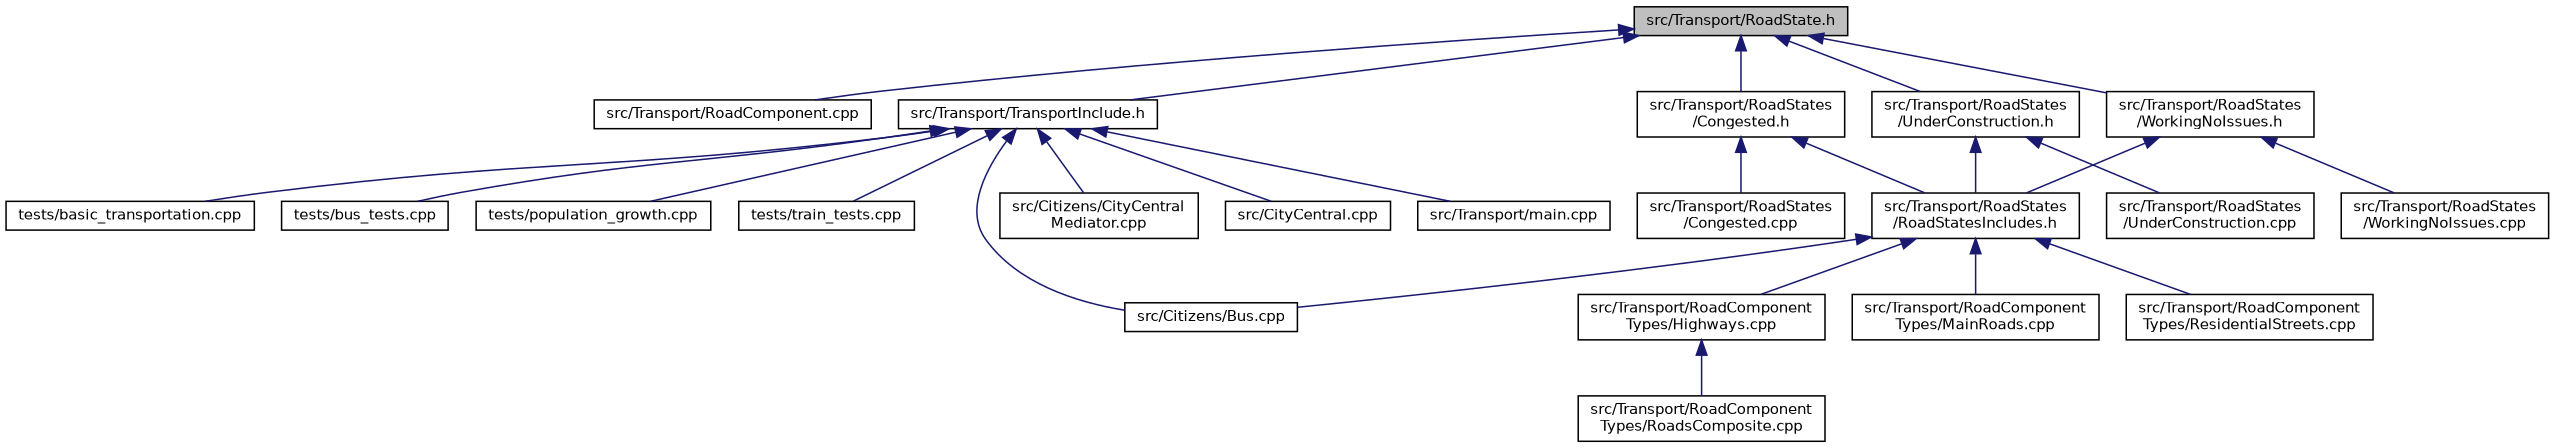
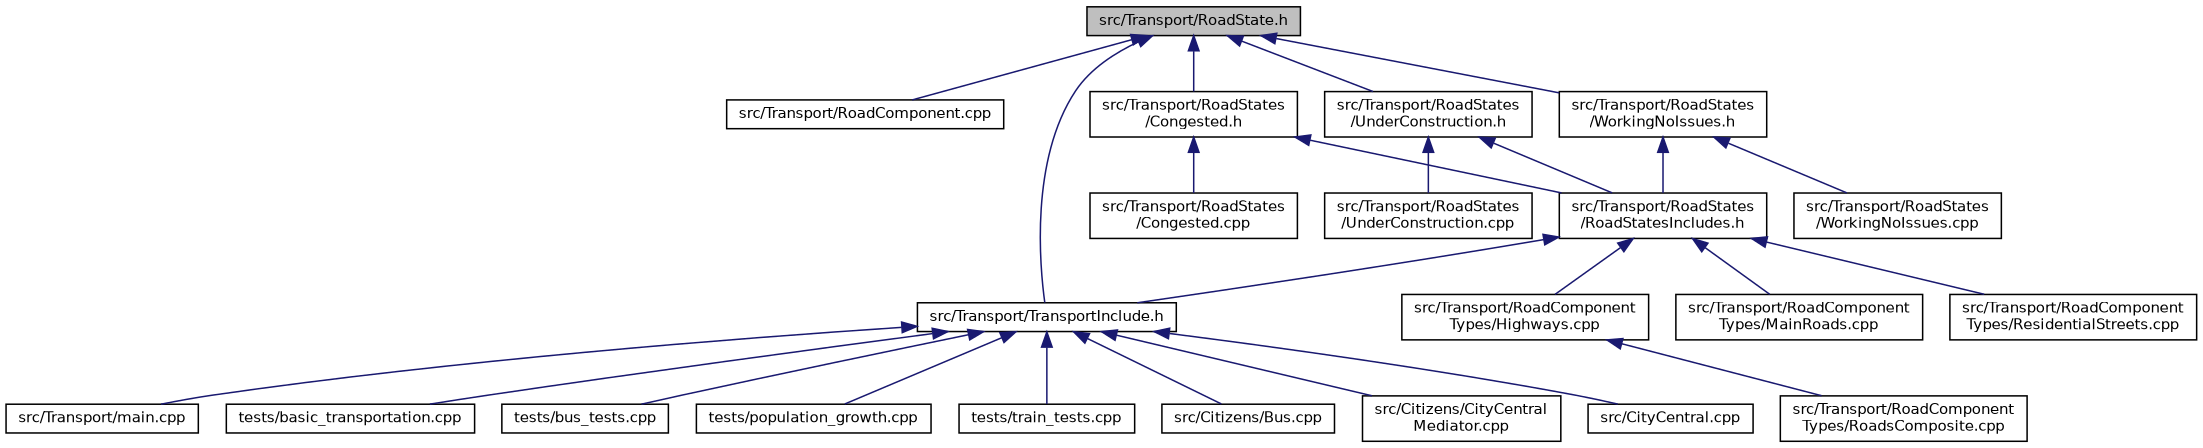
(1577, 276) -> (1341, 272)
